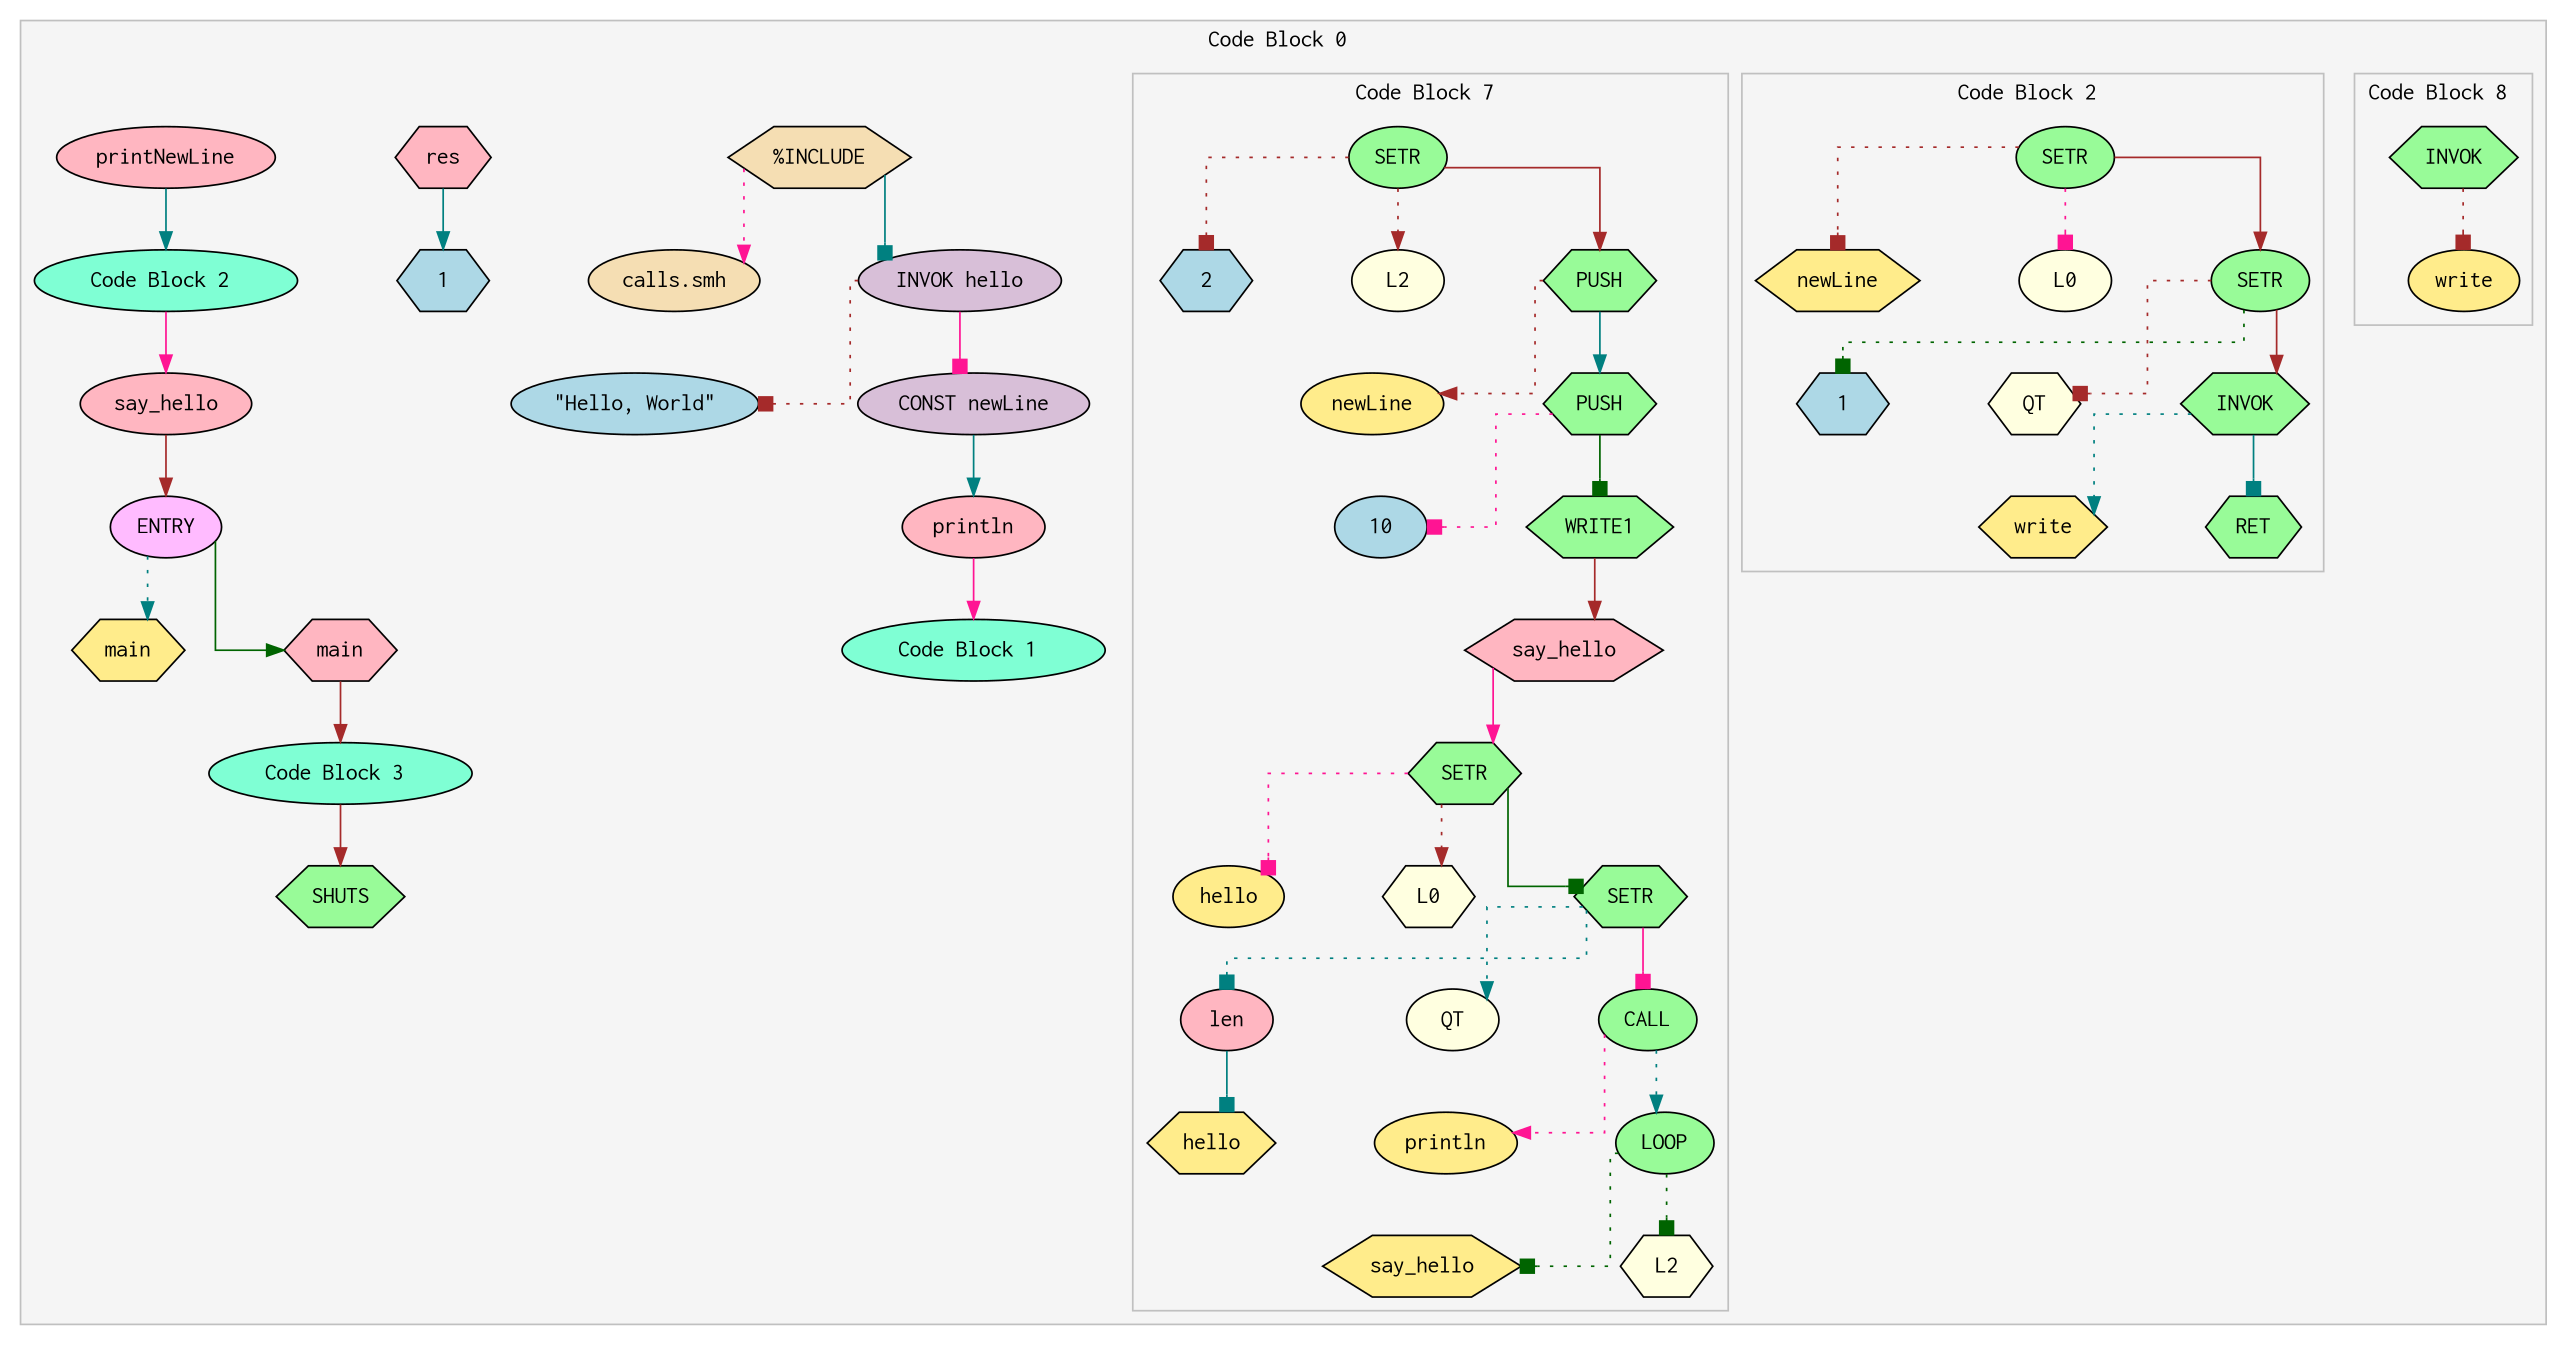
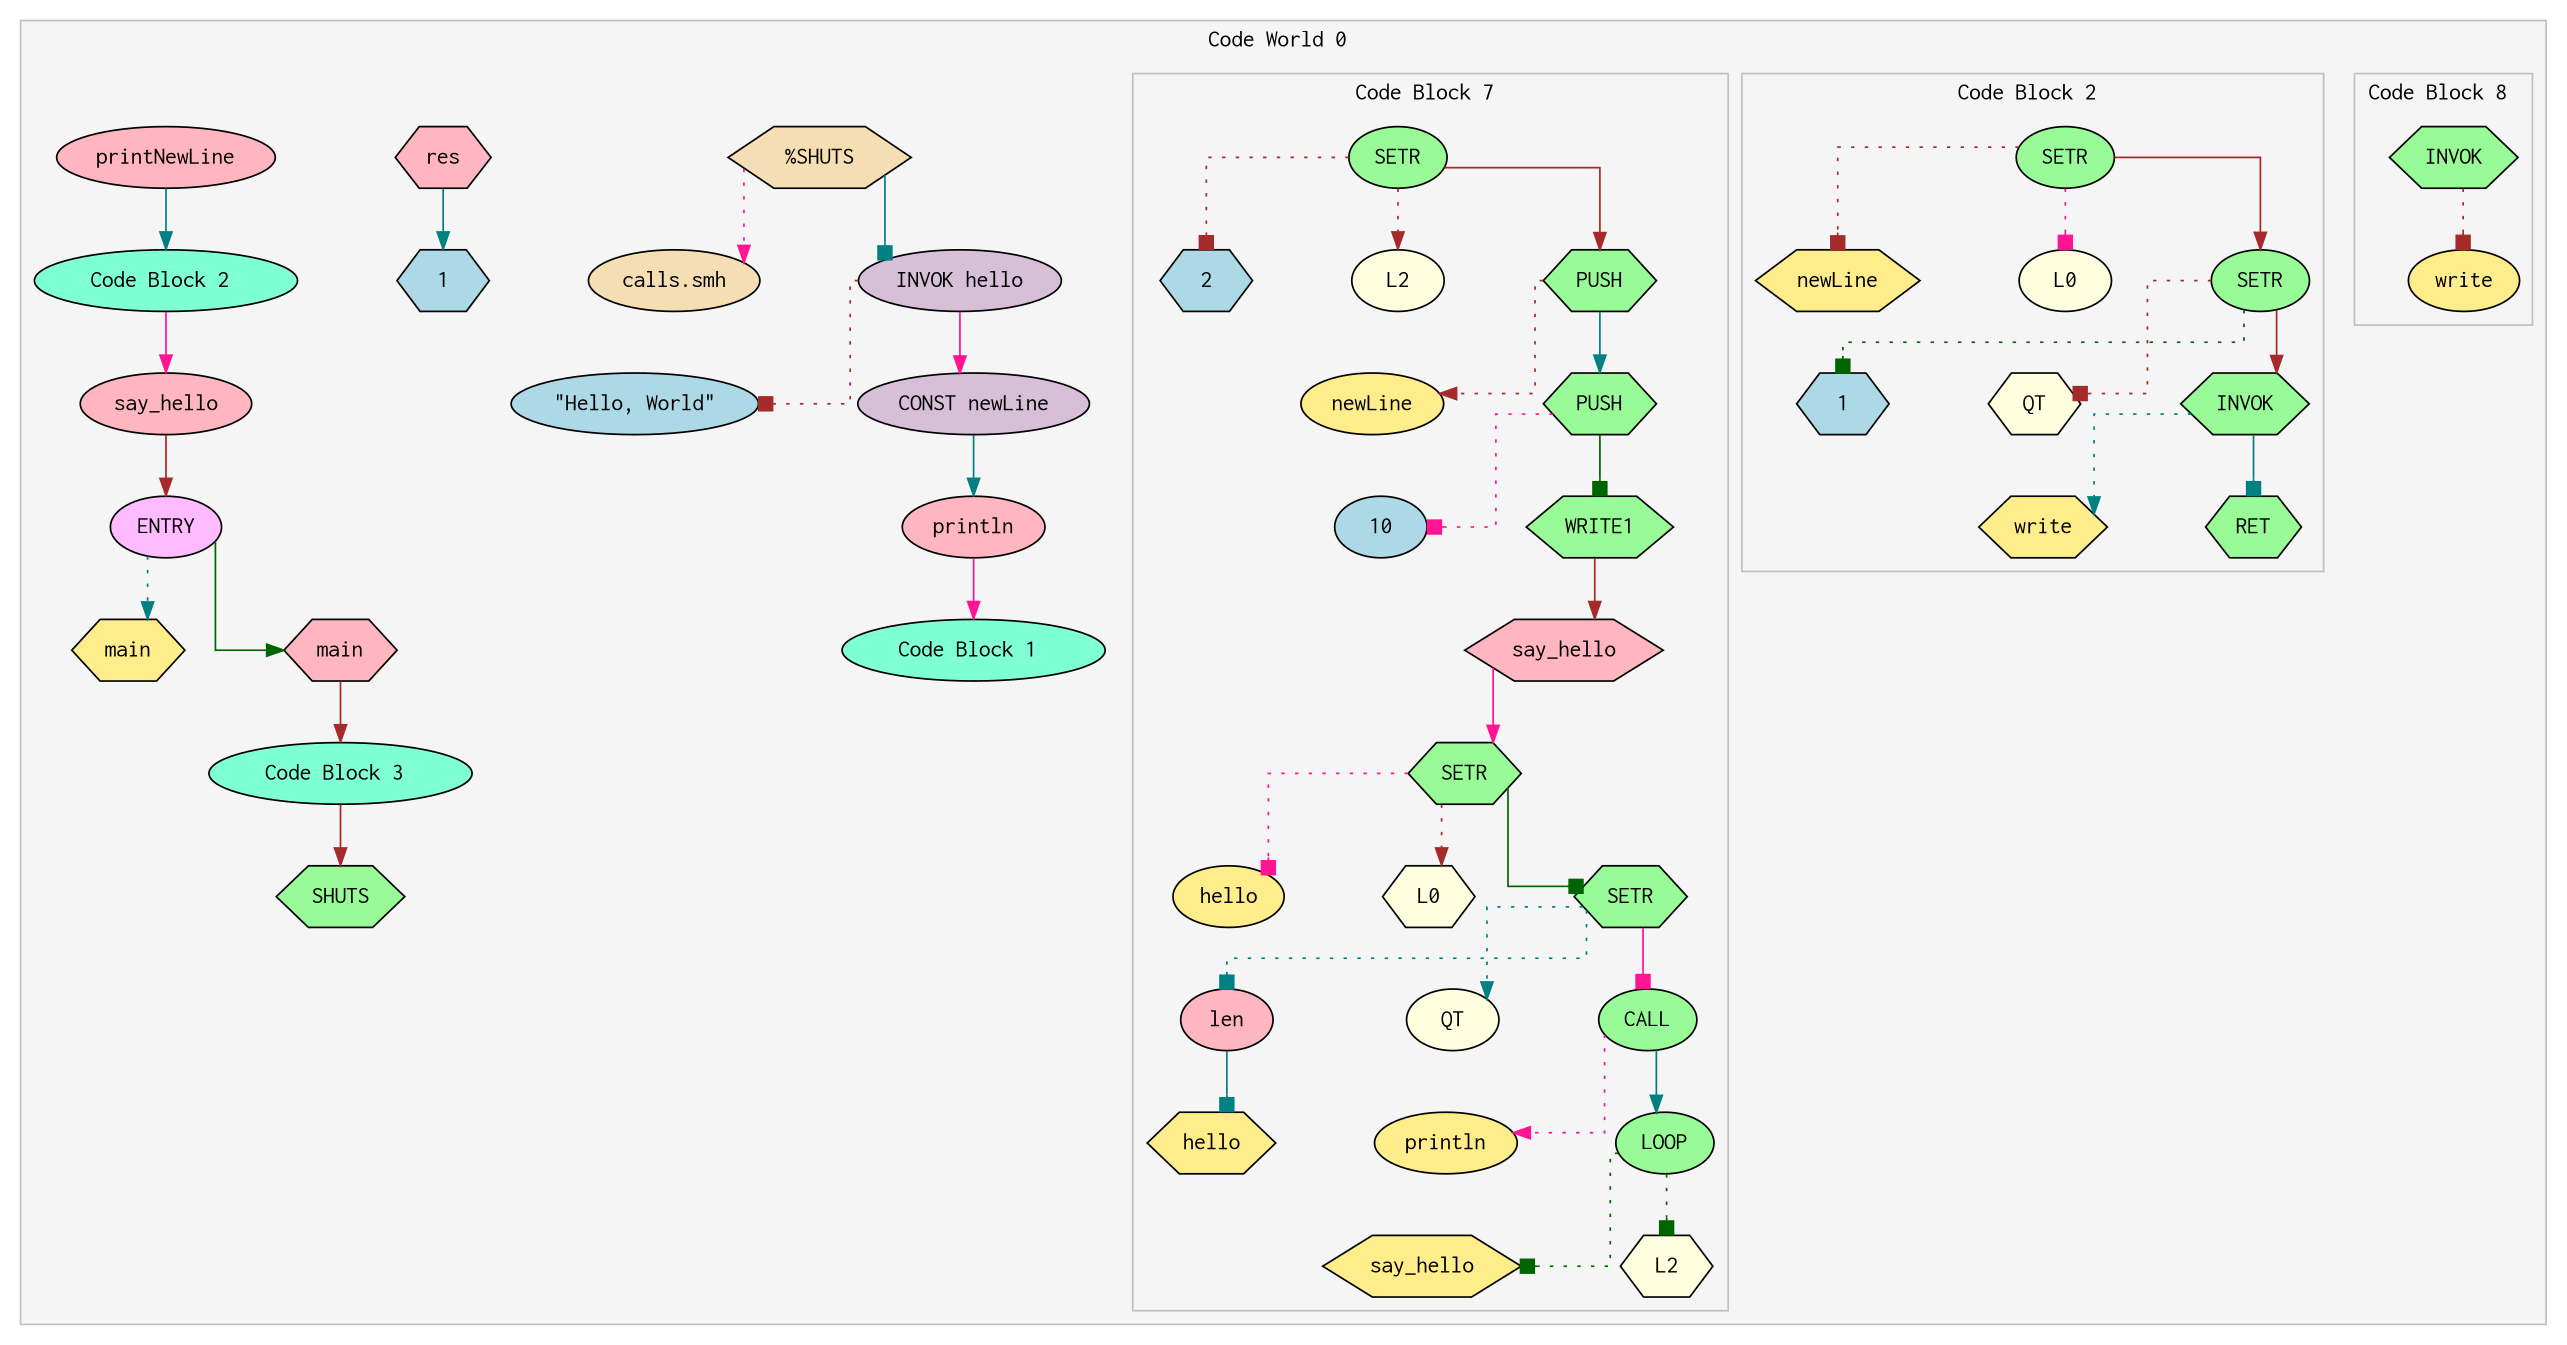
(1283, 40) -> (1283, 40)
(820, 157) -> (820, 157)
(960, 334) -> (960, 334)
(1656, 1073) -> (1656, 1073)
